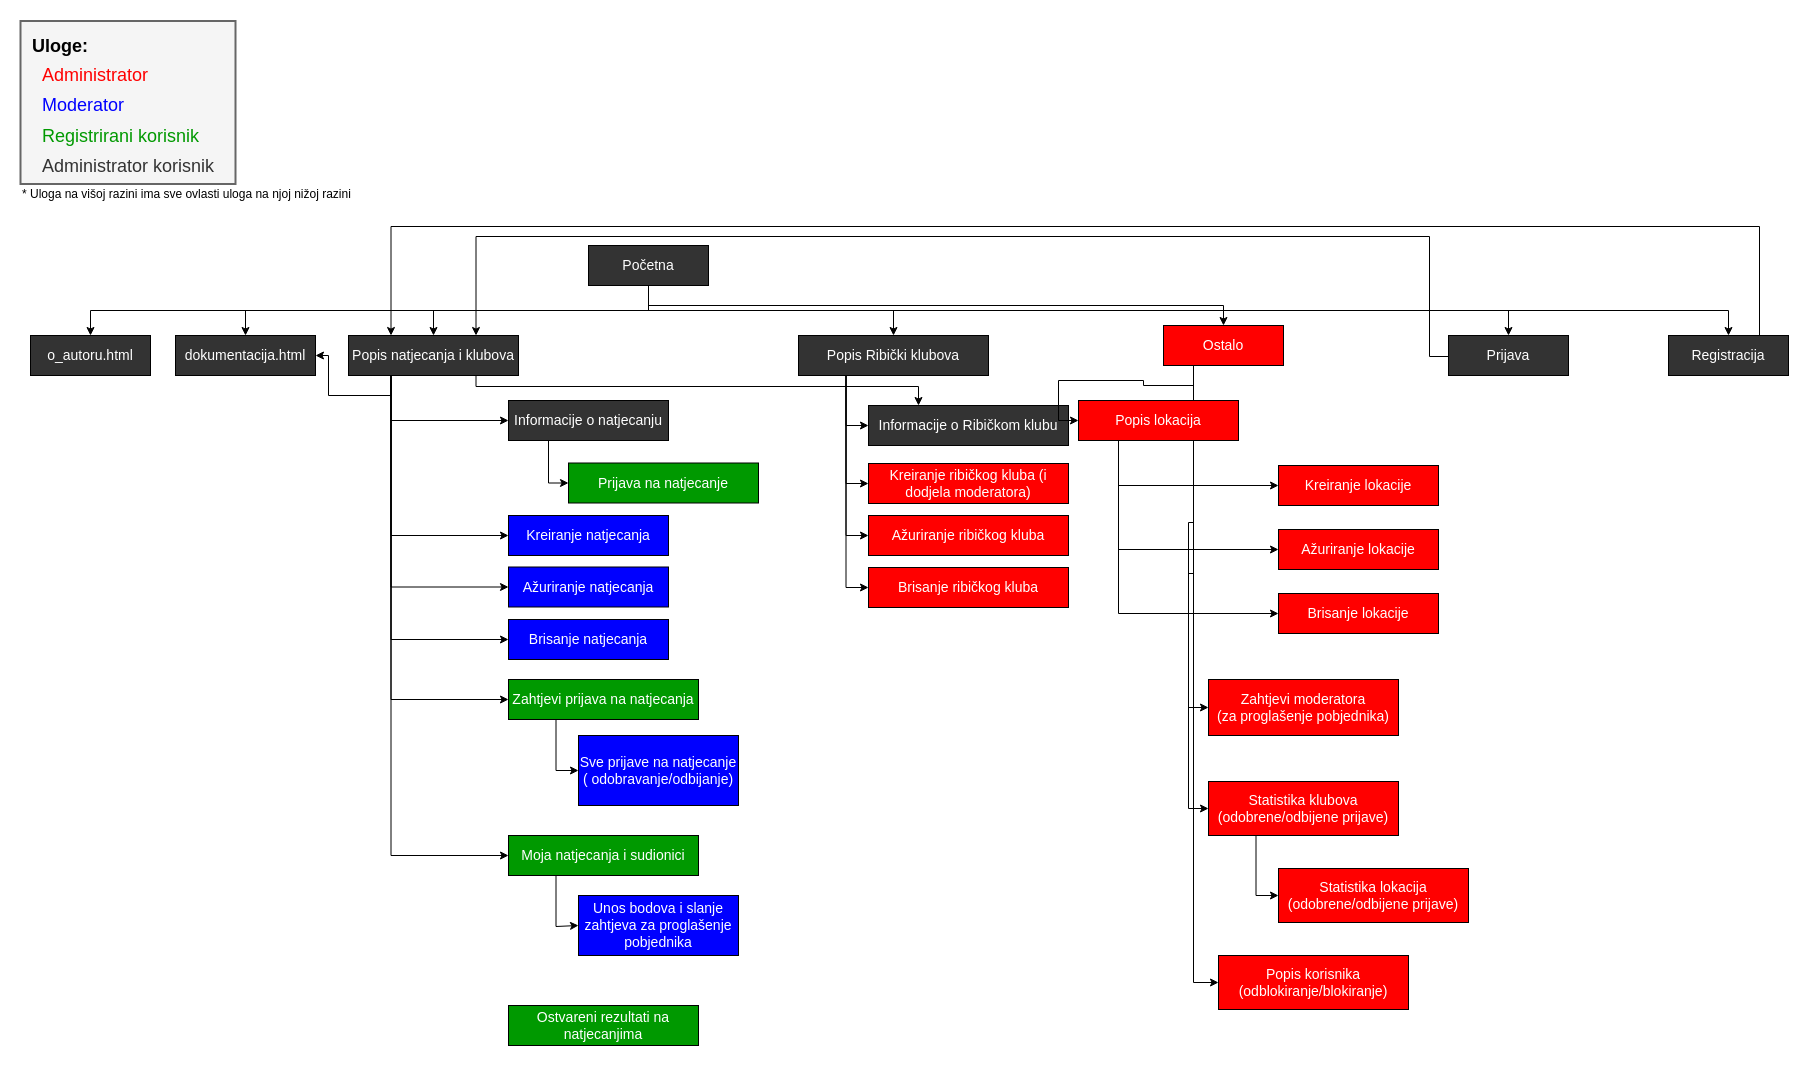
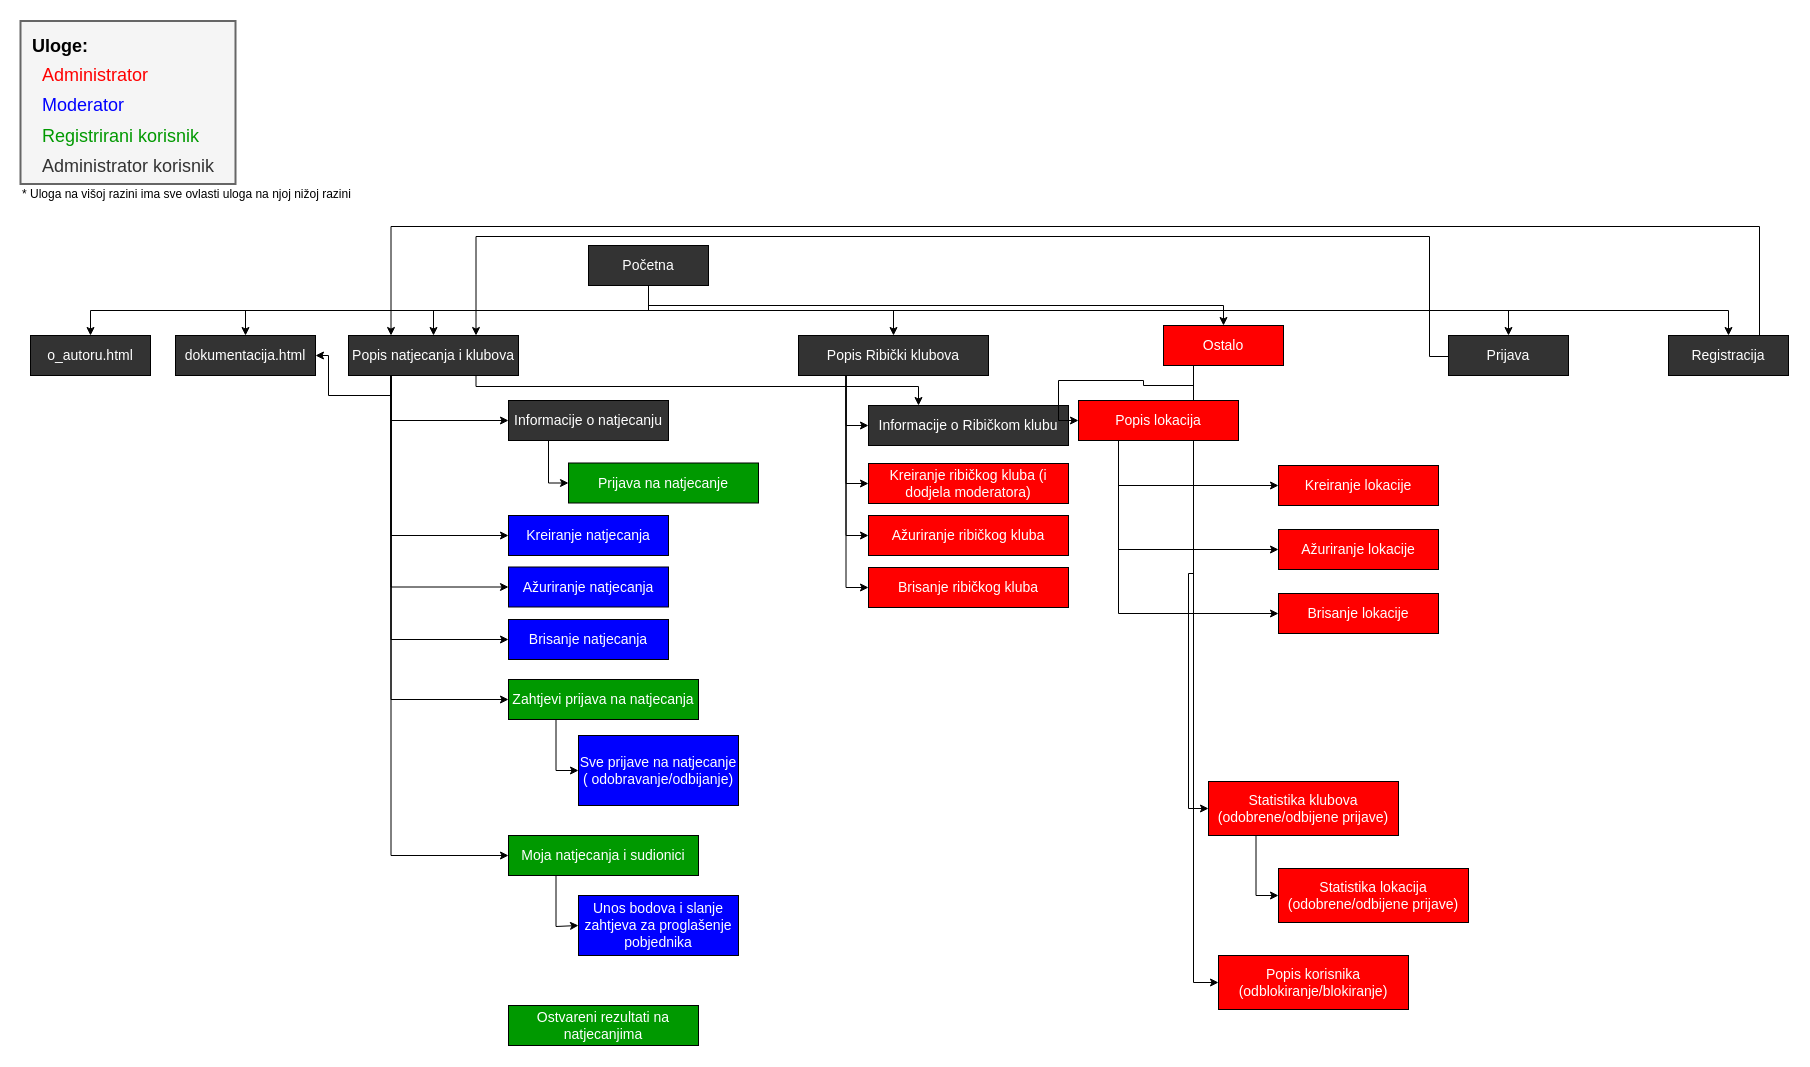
(1189, 546) -> none
(1304, 708) -> none
